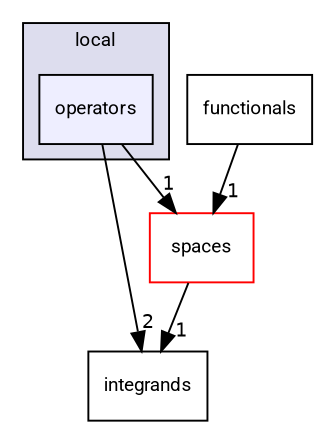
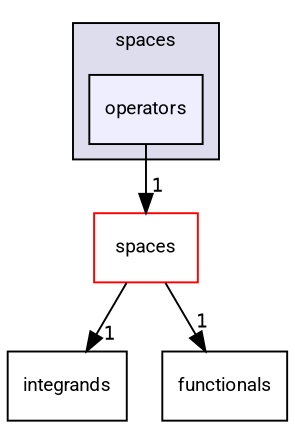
(96, 41) -> (146, 41)
(229, 170) -> (180, 309)
(120, 238) -> none
